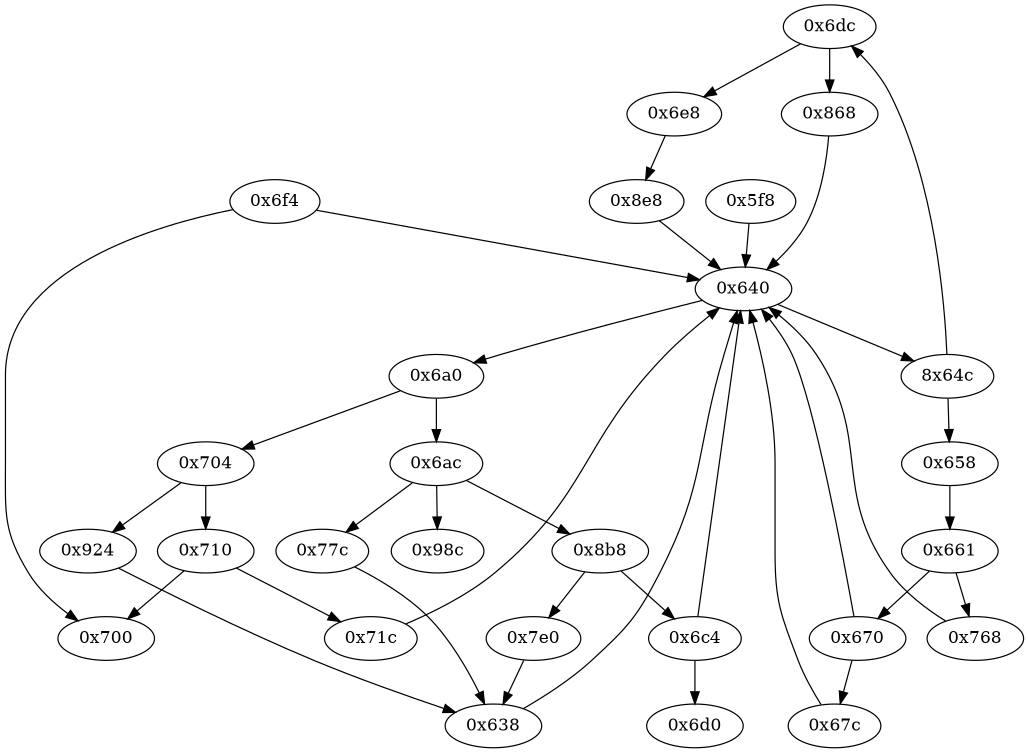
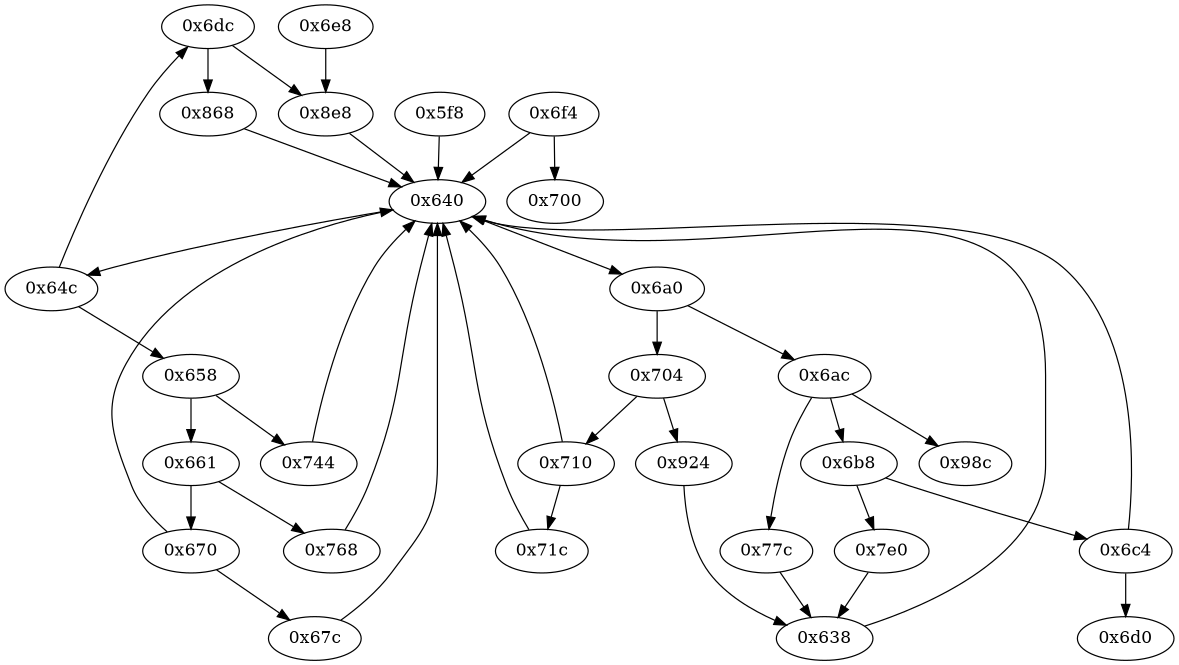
(758, 67) -> (262, 67)
(947, 376) -> (51, 289)
none -> (309, 464)
(600, 551) -> (849, 464)
(155, 596) -> (530, 329)
